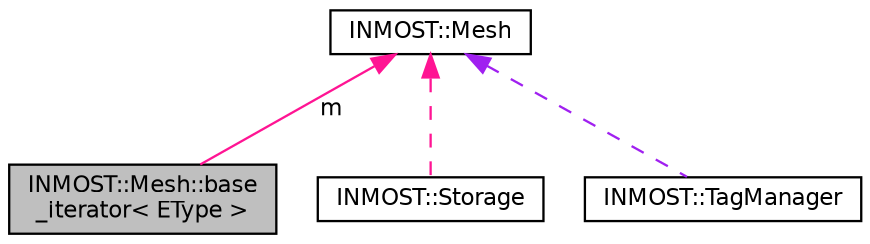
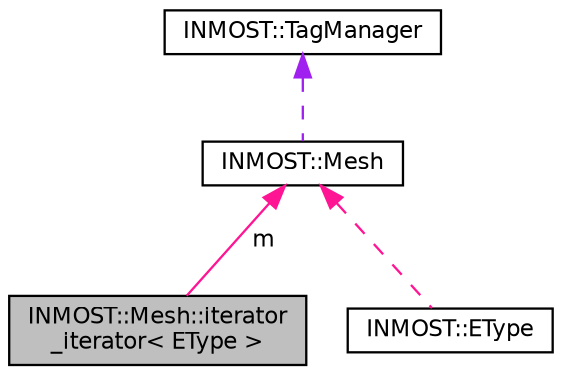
(587, 121) -> (303, 110)
(143, 199) -> (158, 330)
(431, 199) -> (450, 330)
